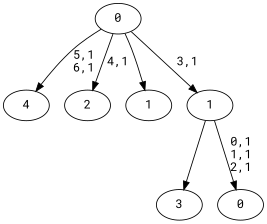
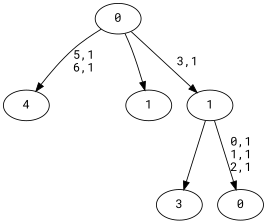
(88, 105) -> none
